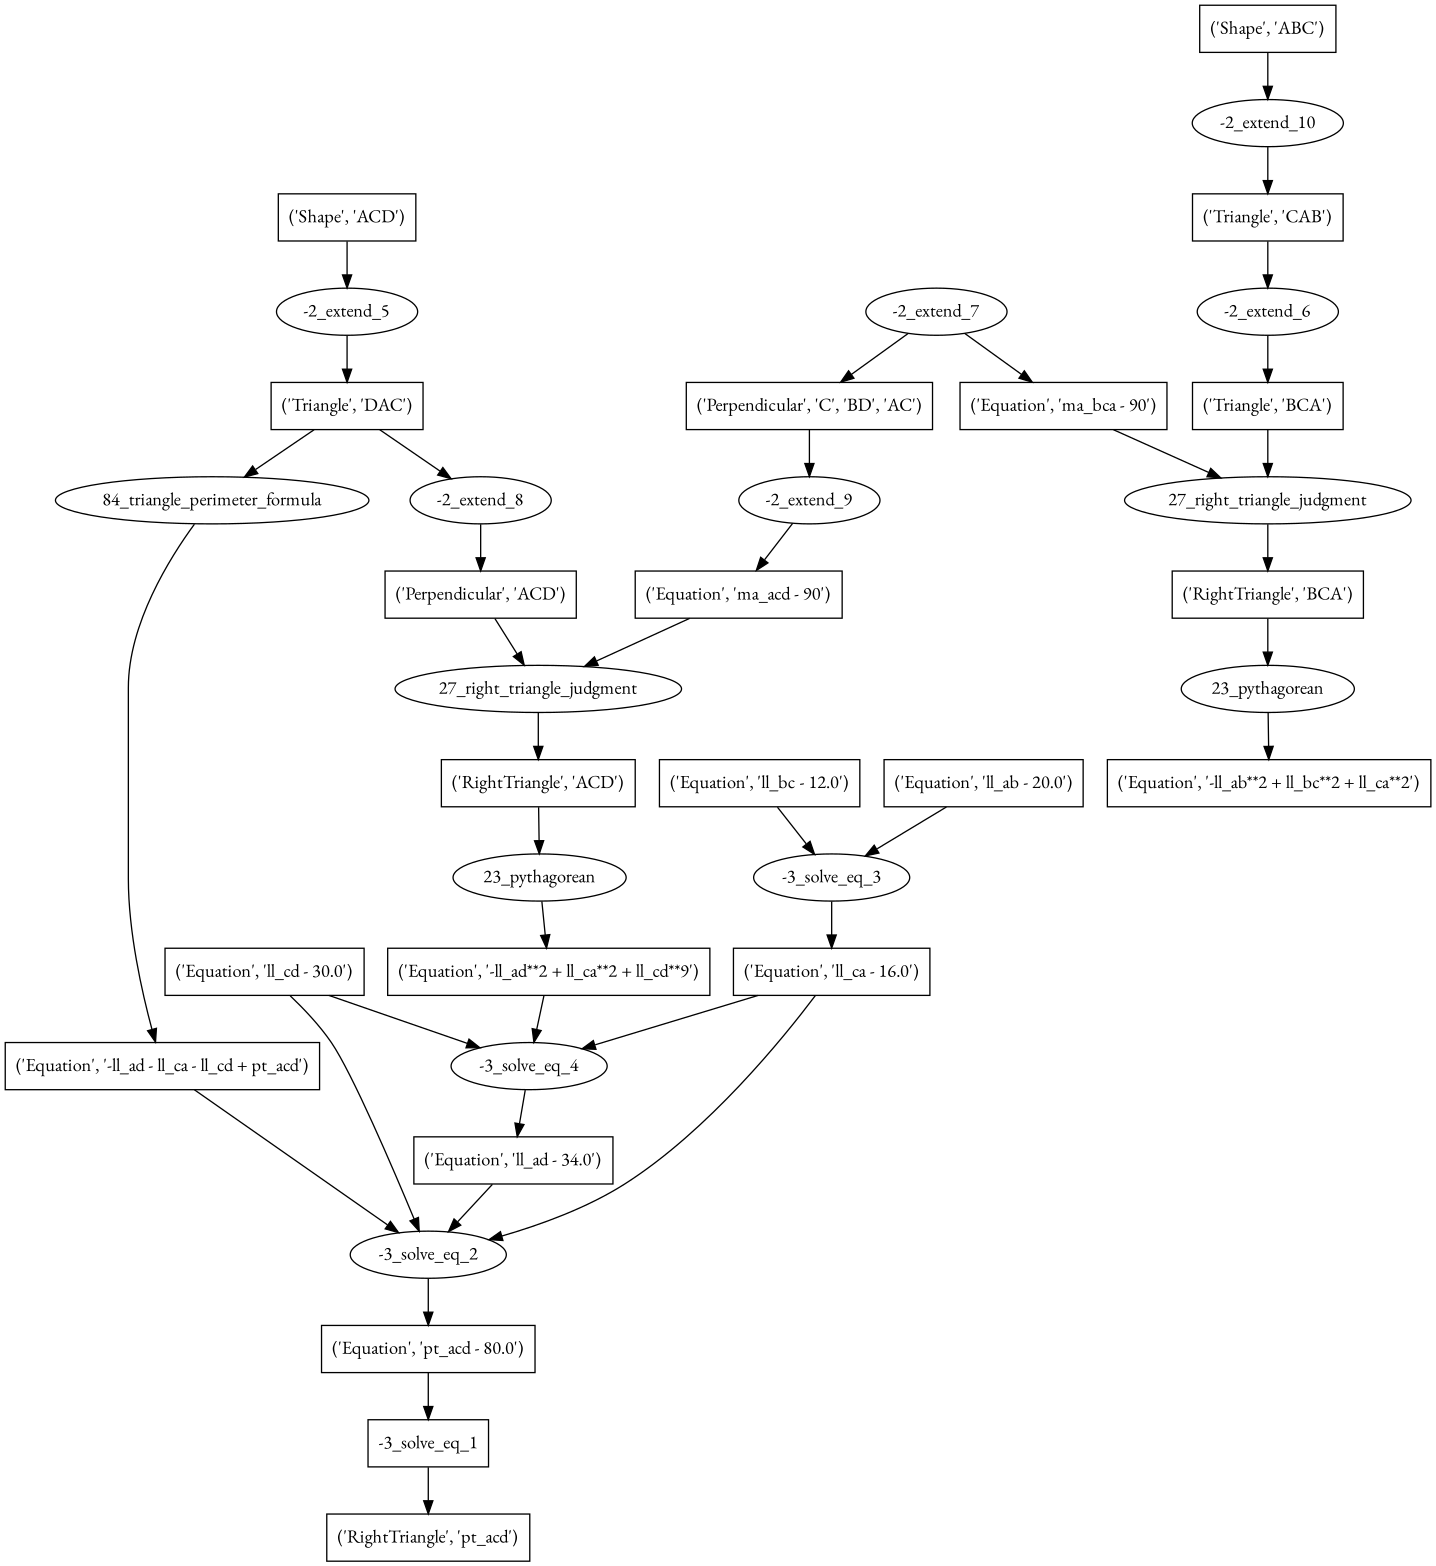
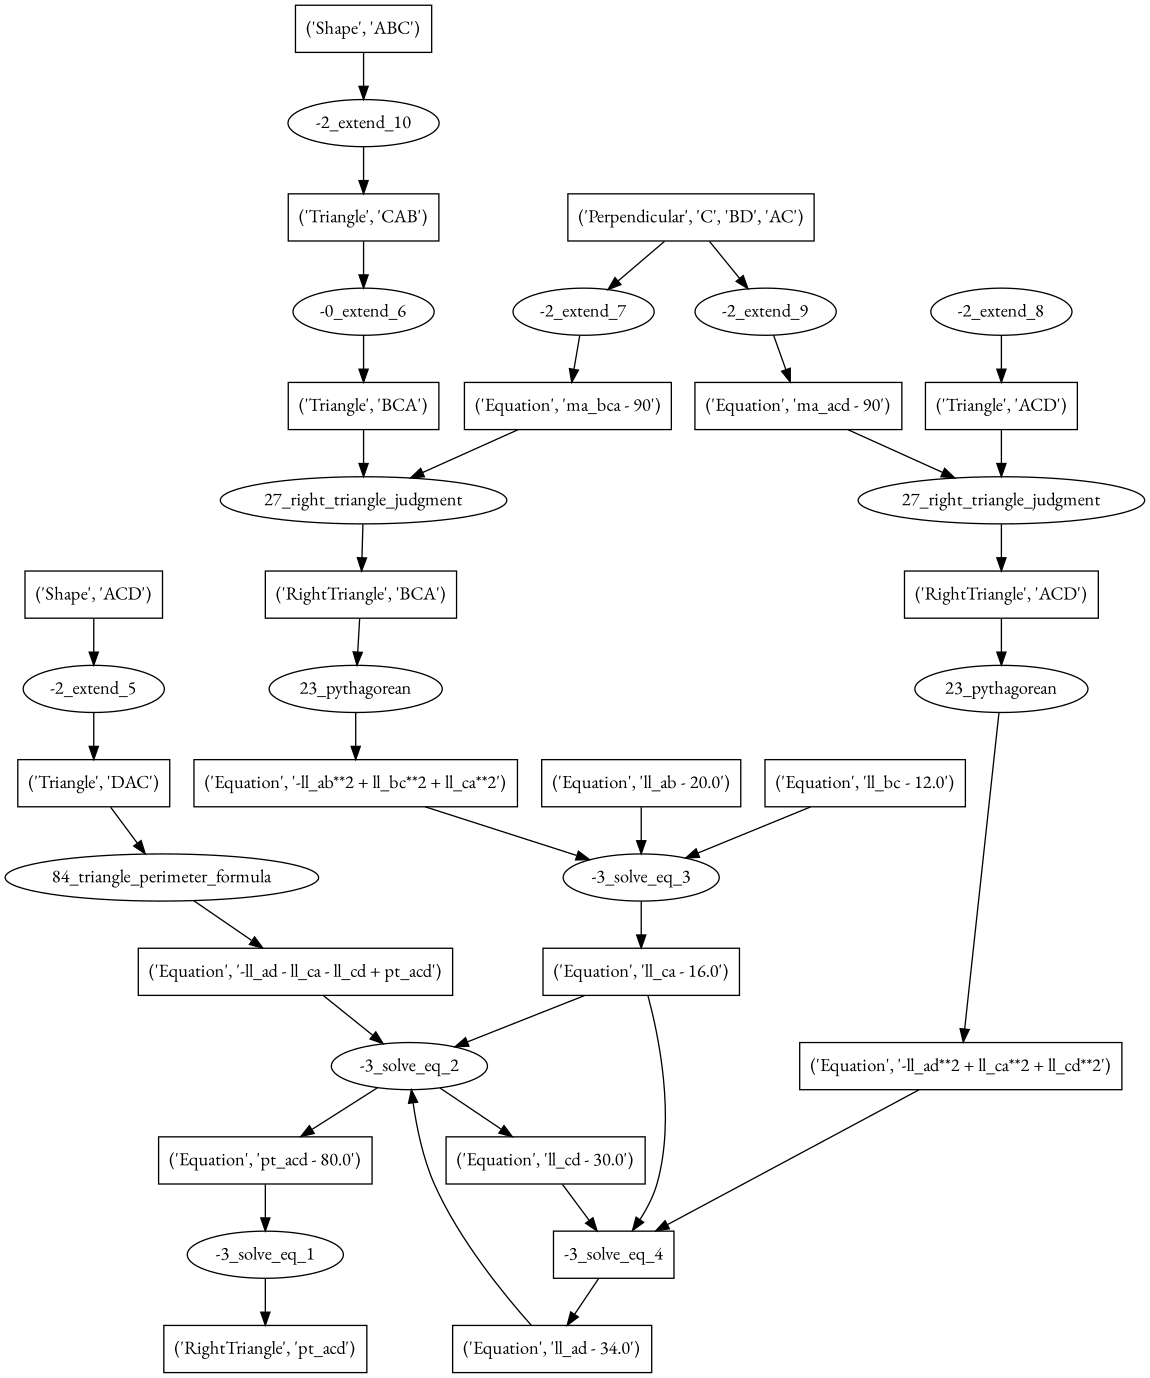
(1268, 312) -> (364, 312)
(880, 354) -> (641, 261)
(410, 450) -> none
(481, 595) -> (1001, 406)
none -> (501, 831)
(549, 972) -> (961, 1066)
(529, 1066) -> (614, 1255)
(362, 1101) -> (470, 1109)
(428, 1443) -> (265, 1255)
